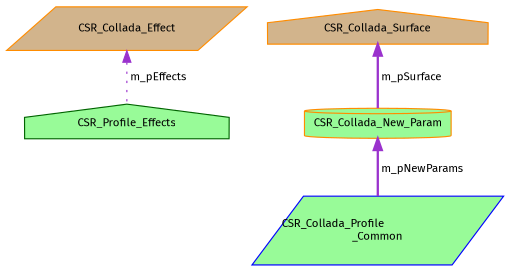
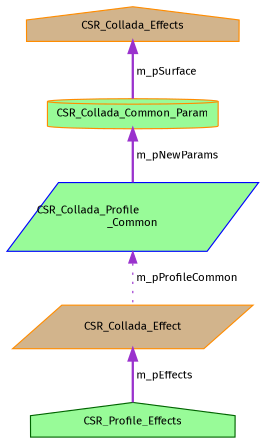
(378, 29) -> (133, 26)
(127, 83) -> (133, 382)
(378, 123) -> (133, 114)
none -> (133, 284)
